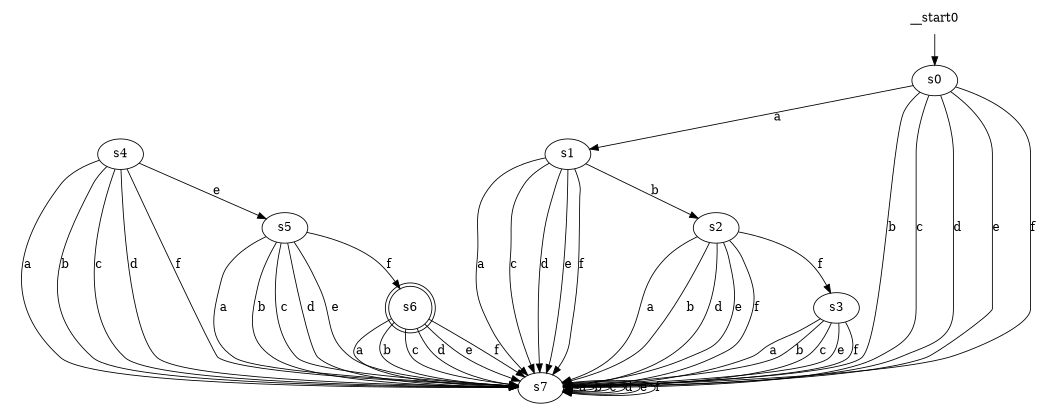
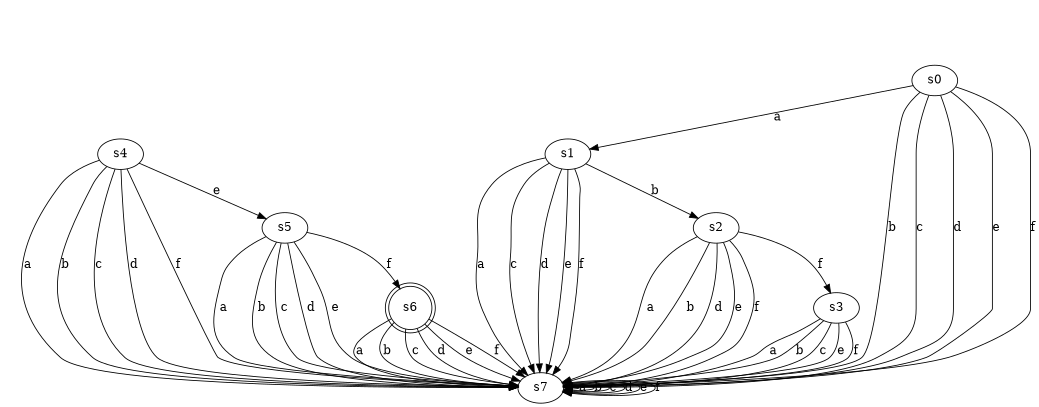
(935, 19) -> none
